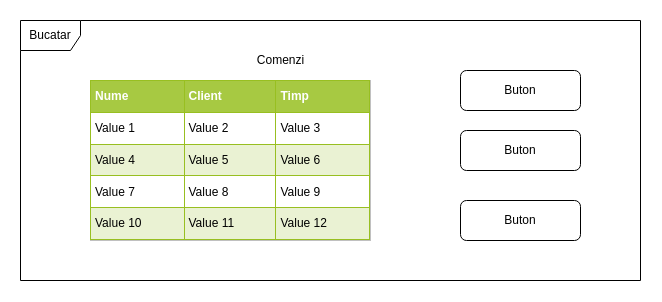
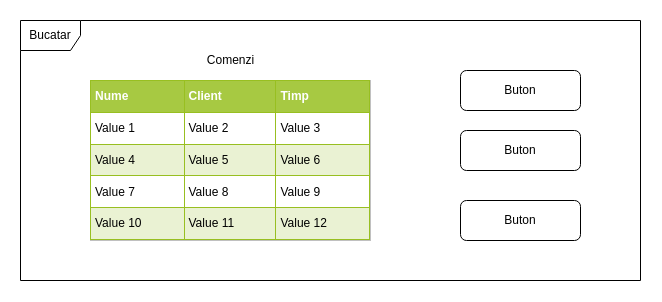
(281, 61) -> (231, 61)
